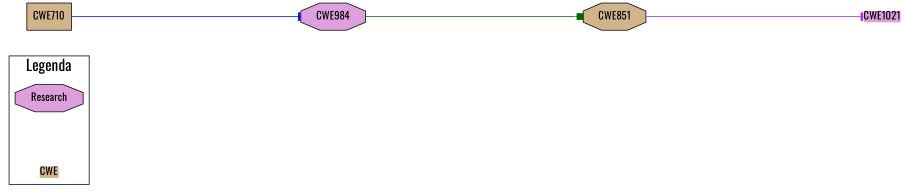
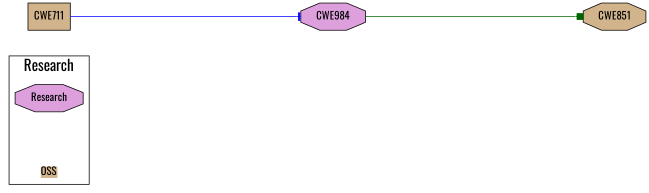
(49, 17) -> (49, 17)
(882, 17) -> none
(49, 67) -> (49, 67)
(49, 172) -> (49, 172)
